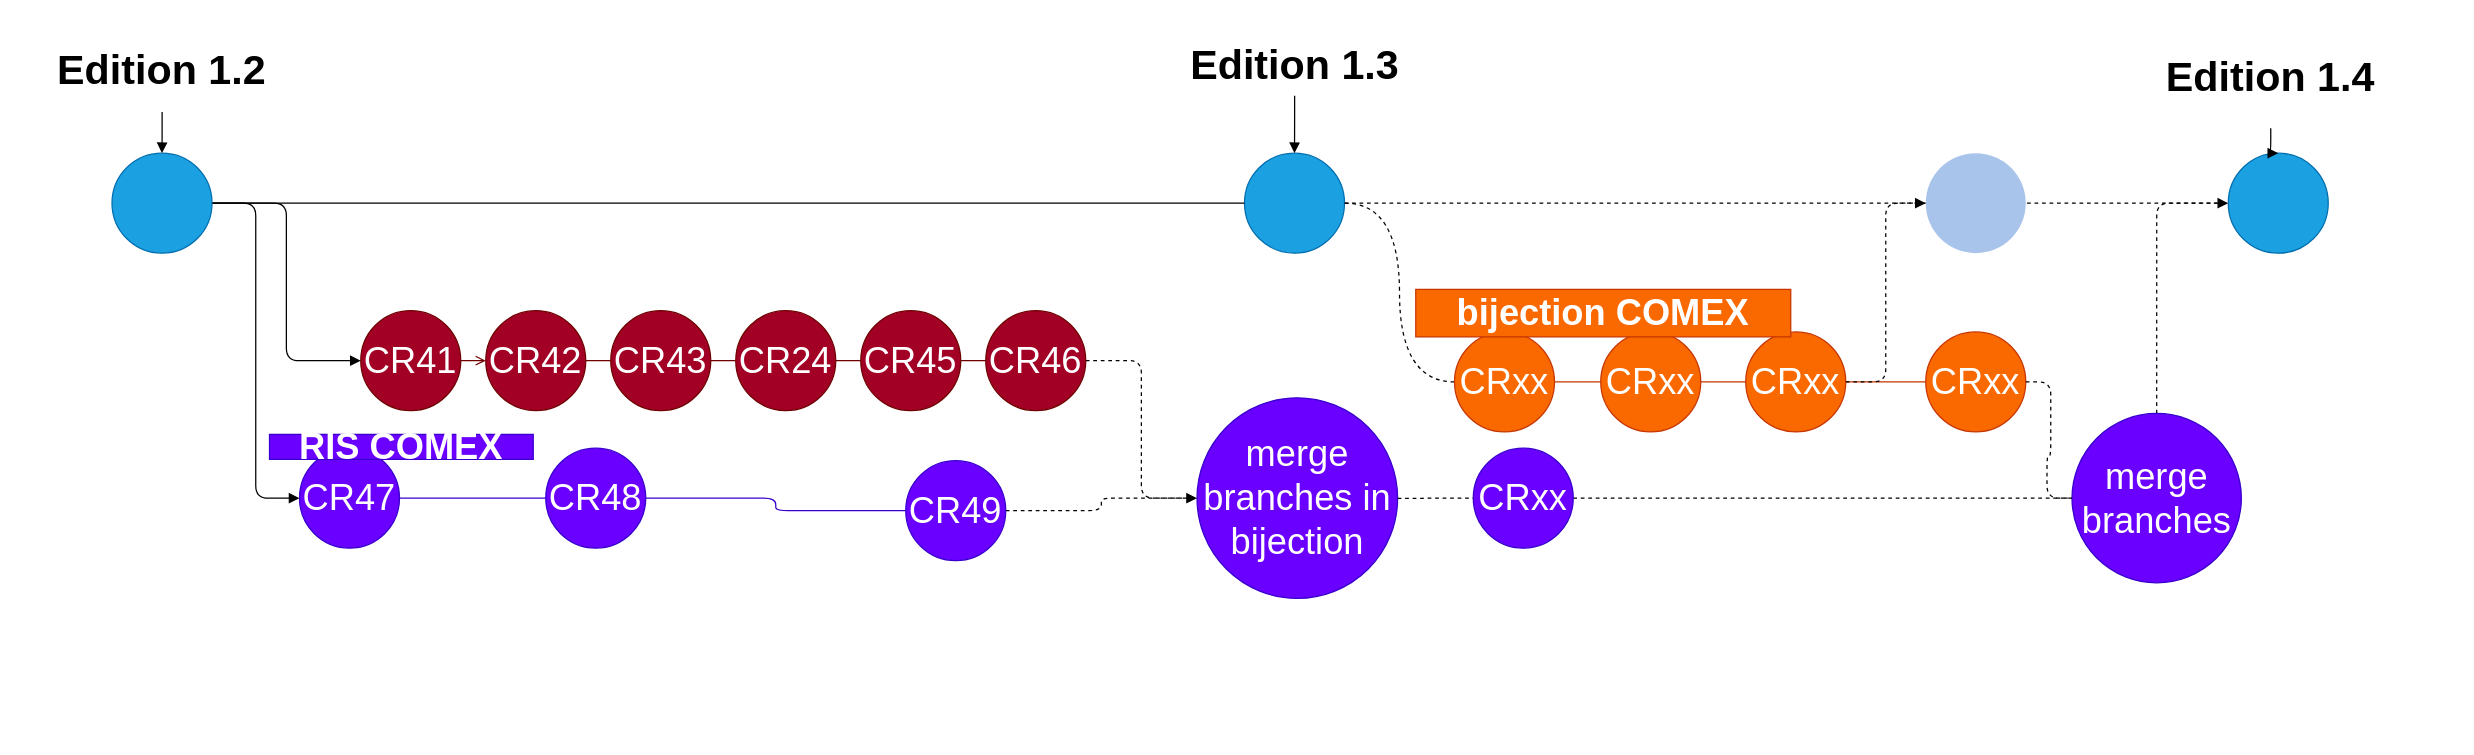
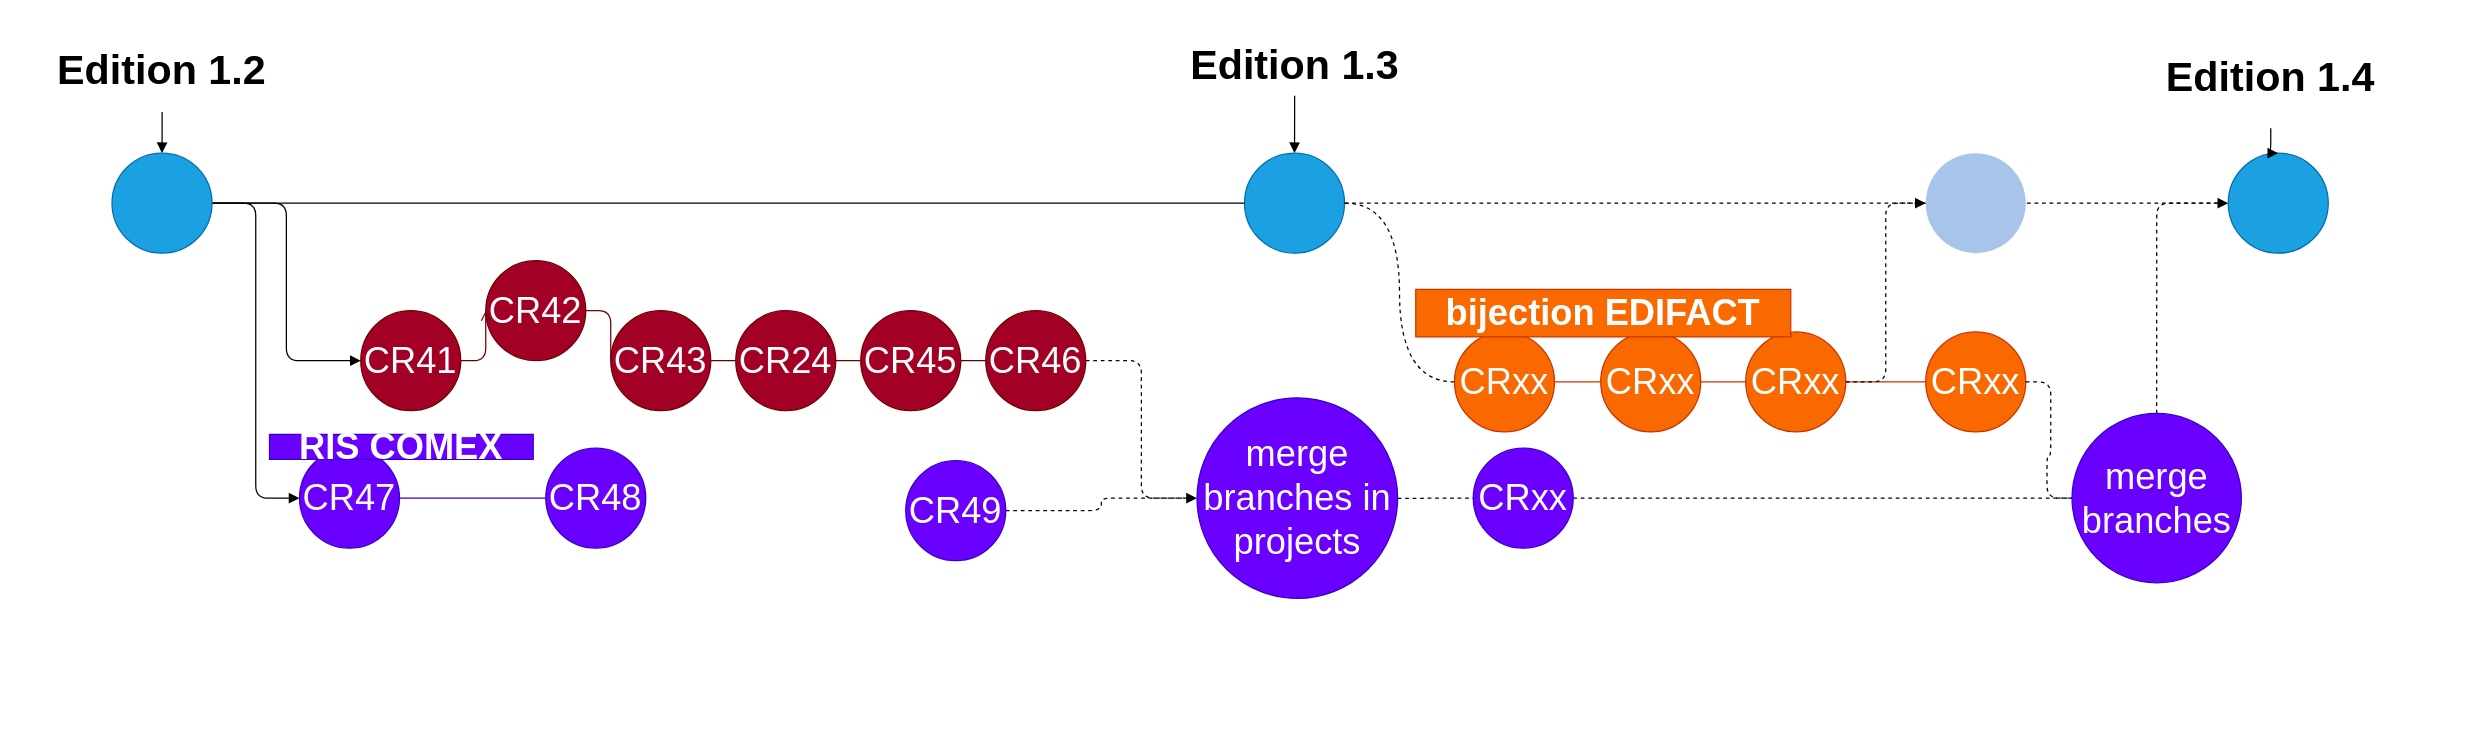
(1603, 313) -> (1603, 313)
(536, 361) -> (536, 311)
(1298, 498) -> (1298, 498)
(776, 505) -> none
